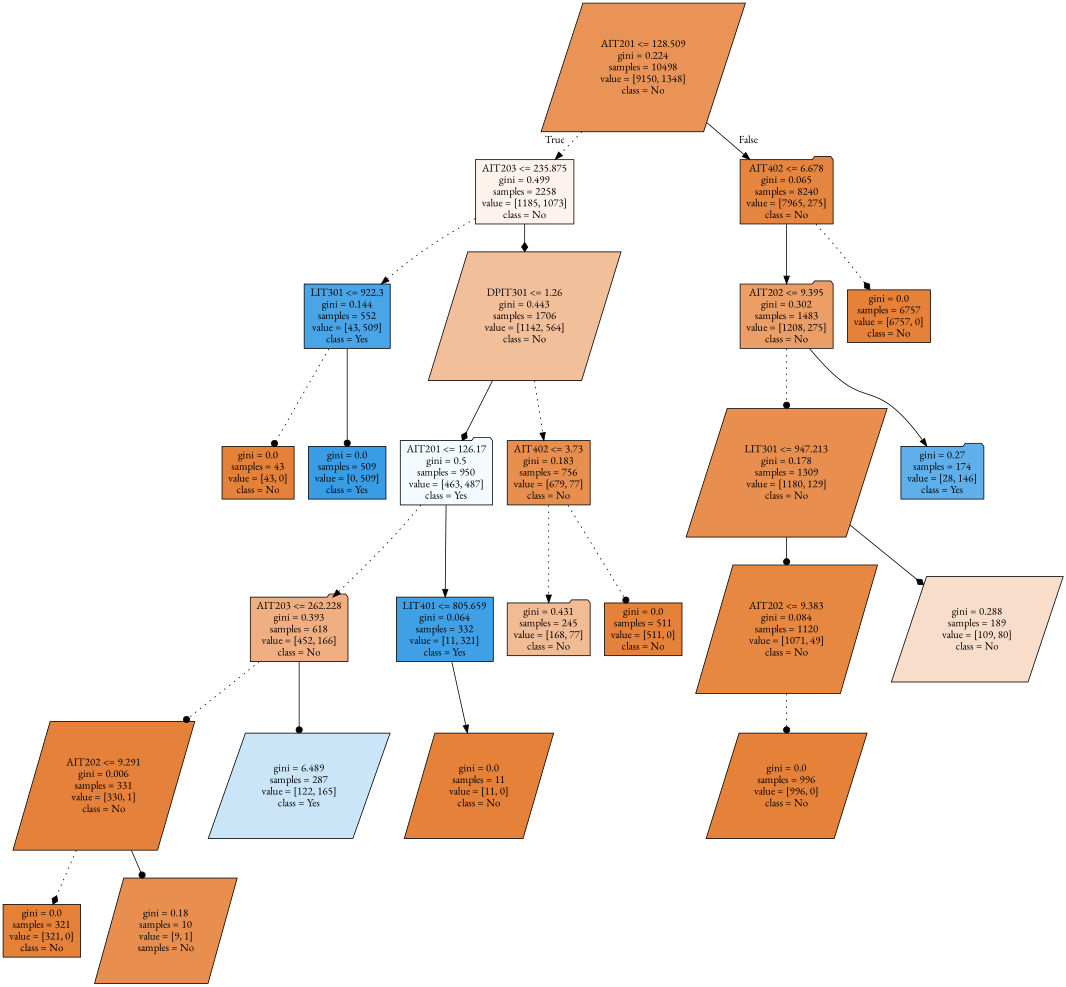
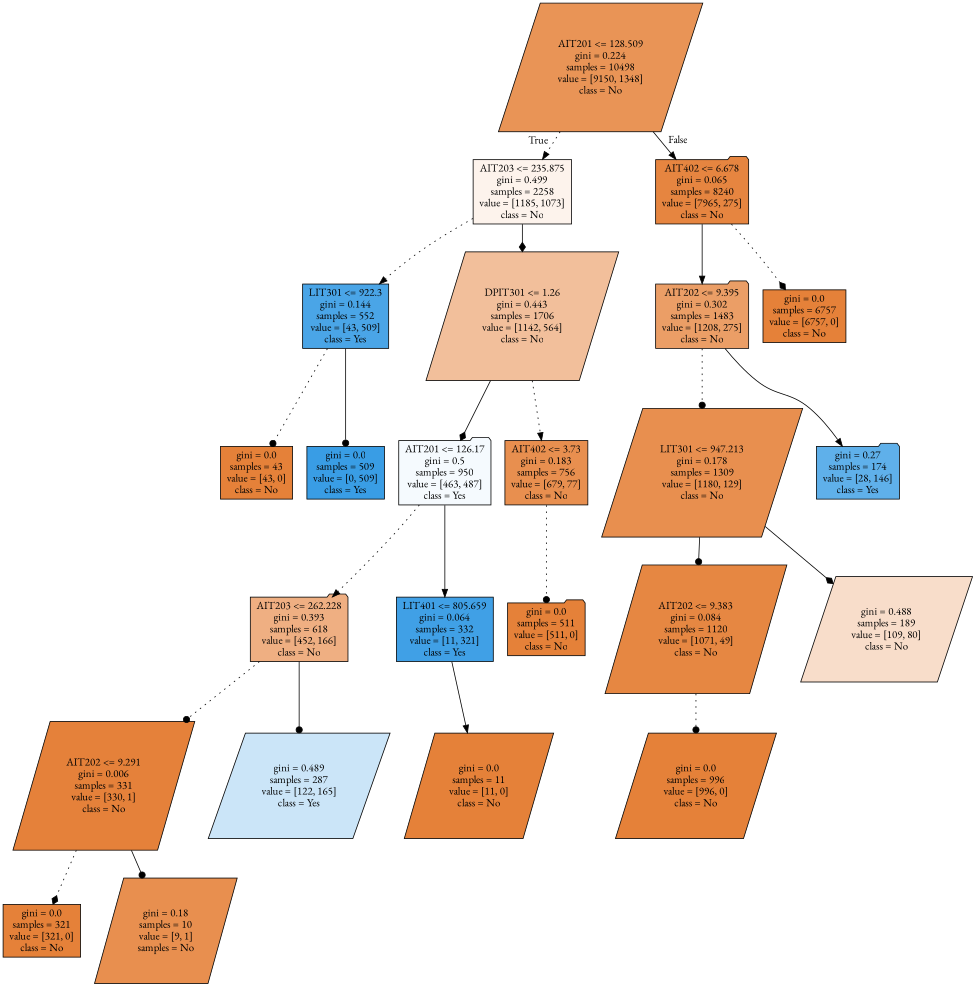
(549, 629) -> none
(643, 629) -> (546, 629)
(977, 629) -> (887, 629)
(299, 786) -> (299, 786)
